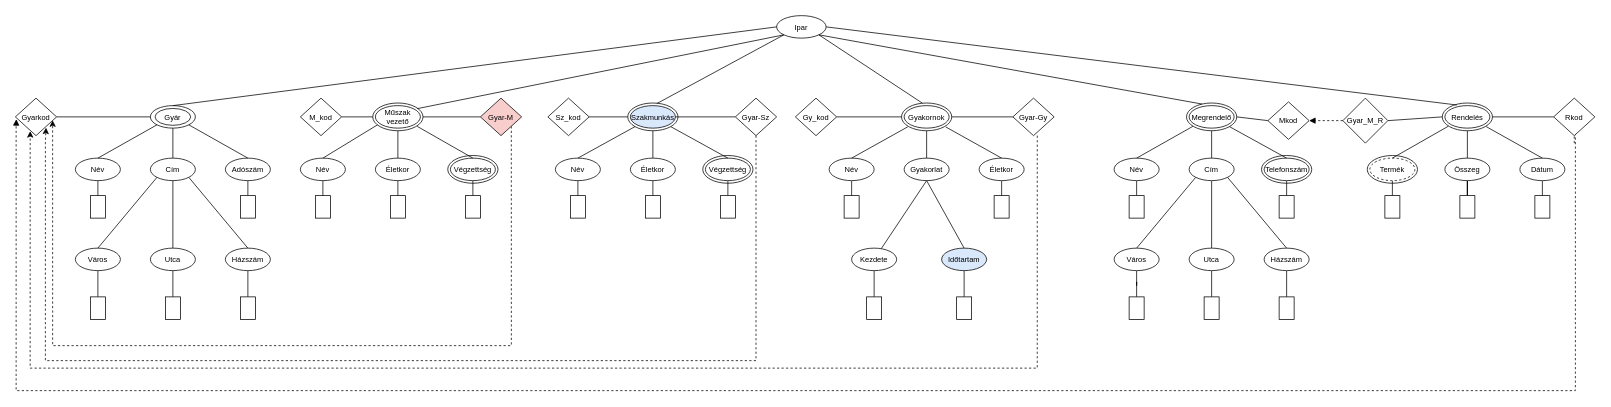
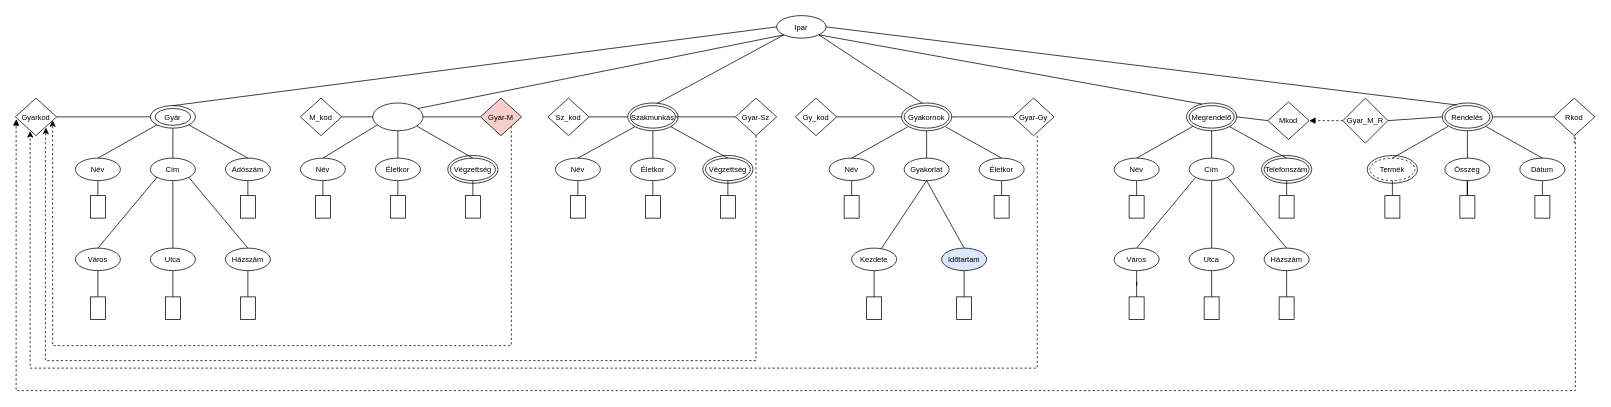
(398, 117) -> none
(653, 117) -> (653, 117)
